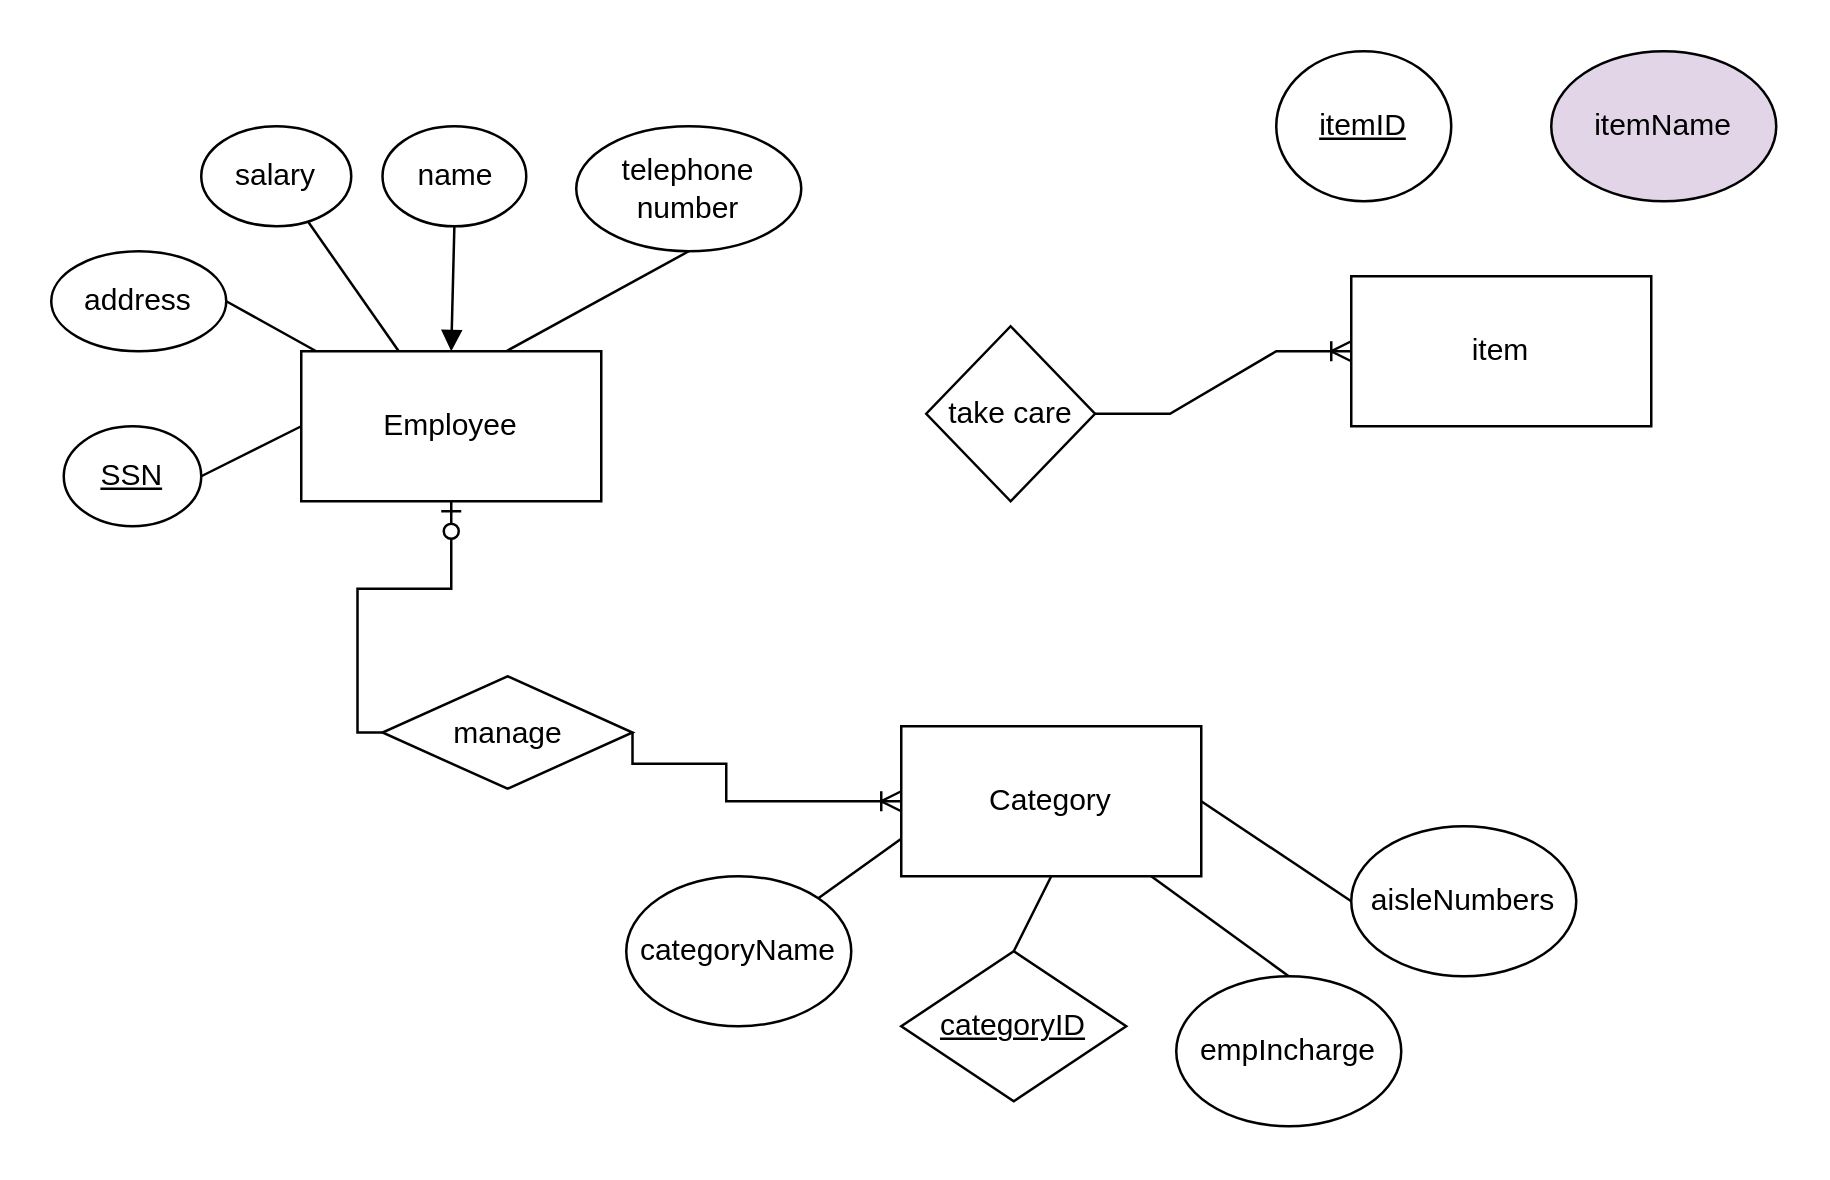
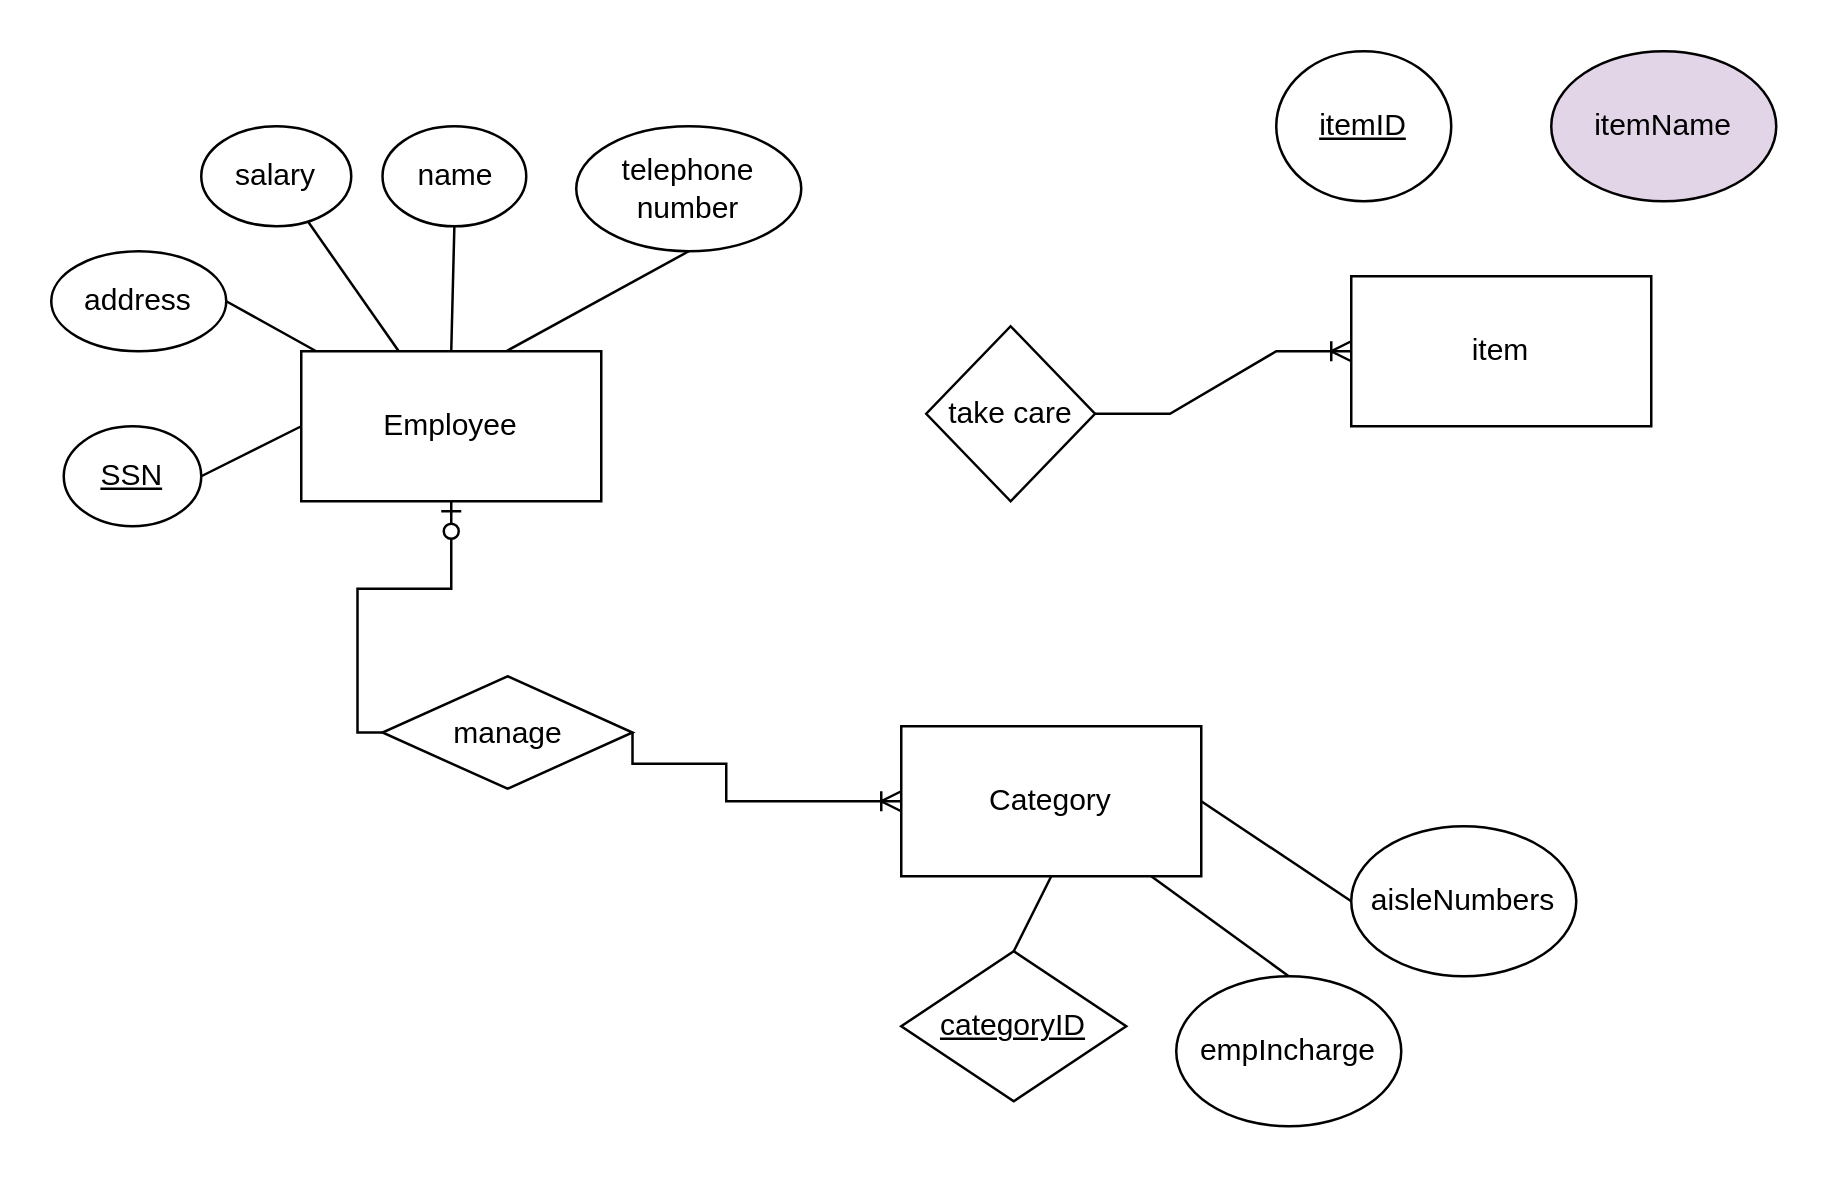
(452, 329) -> (452, 338)
(860, 868) -> none
(739, 951) -> none
